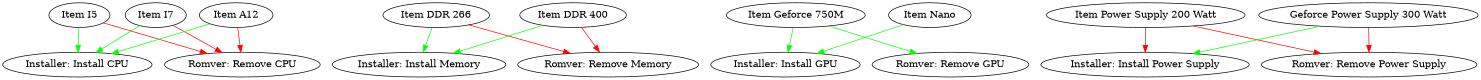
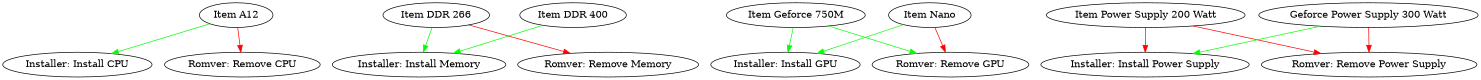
(79, 15) -> none
(156, 15) -> none
(588, 37) -> none
none -> (939, 37)
